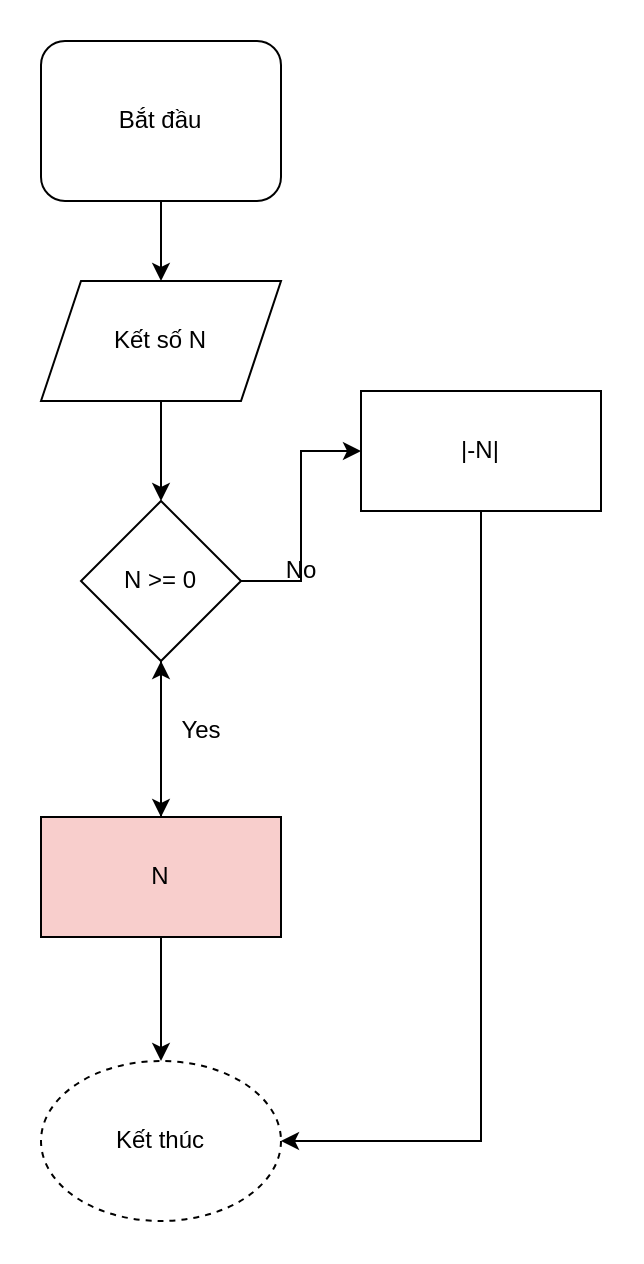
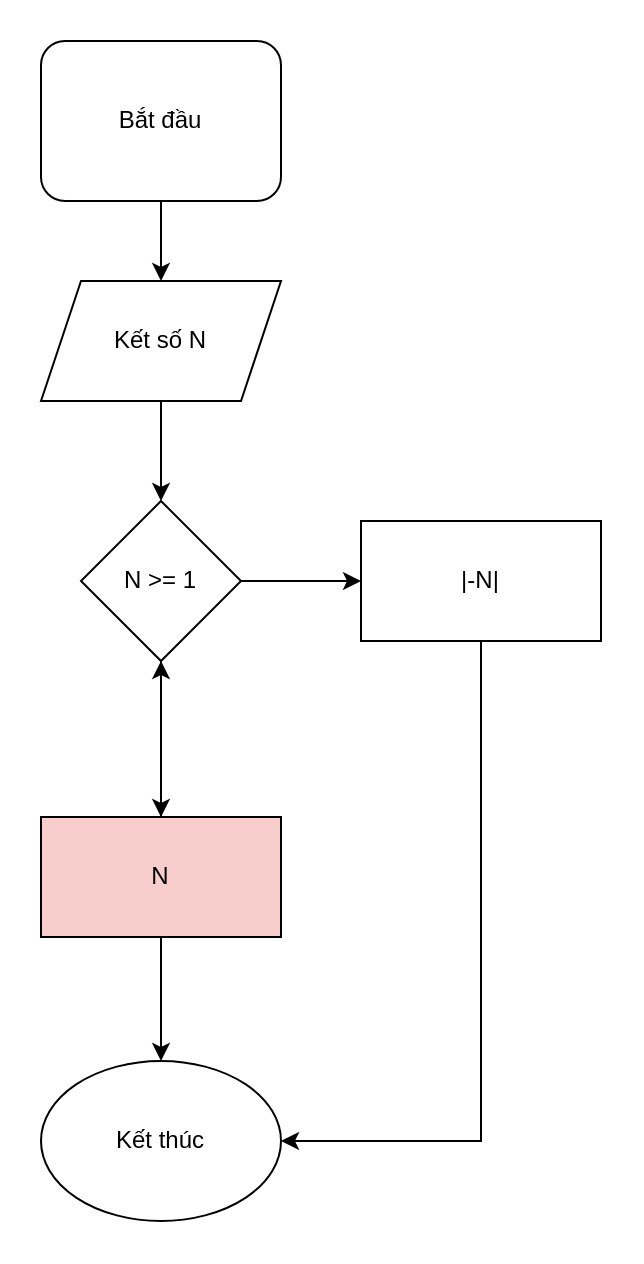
(481, 451) -> (481, 581)
(301, 571) -> none
(161, 581) -> (161, 581)
(201, 731) -> none
(161, 1141) -> (161, 1141)
